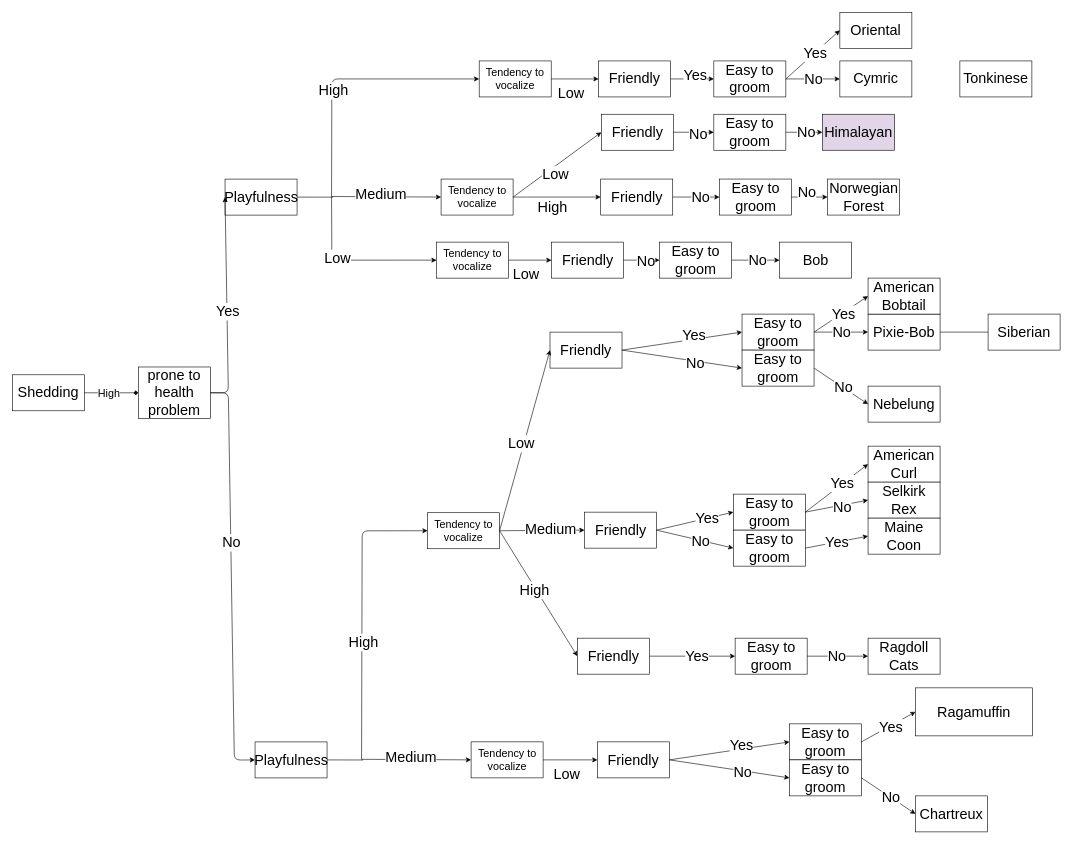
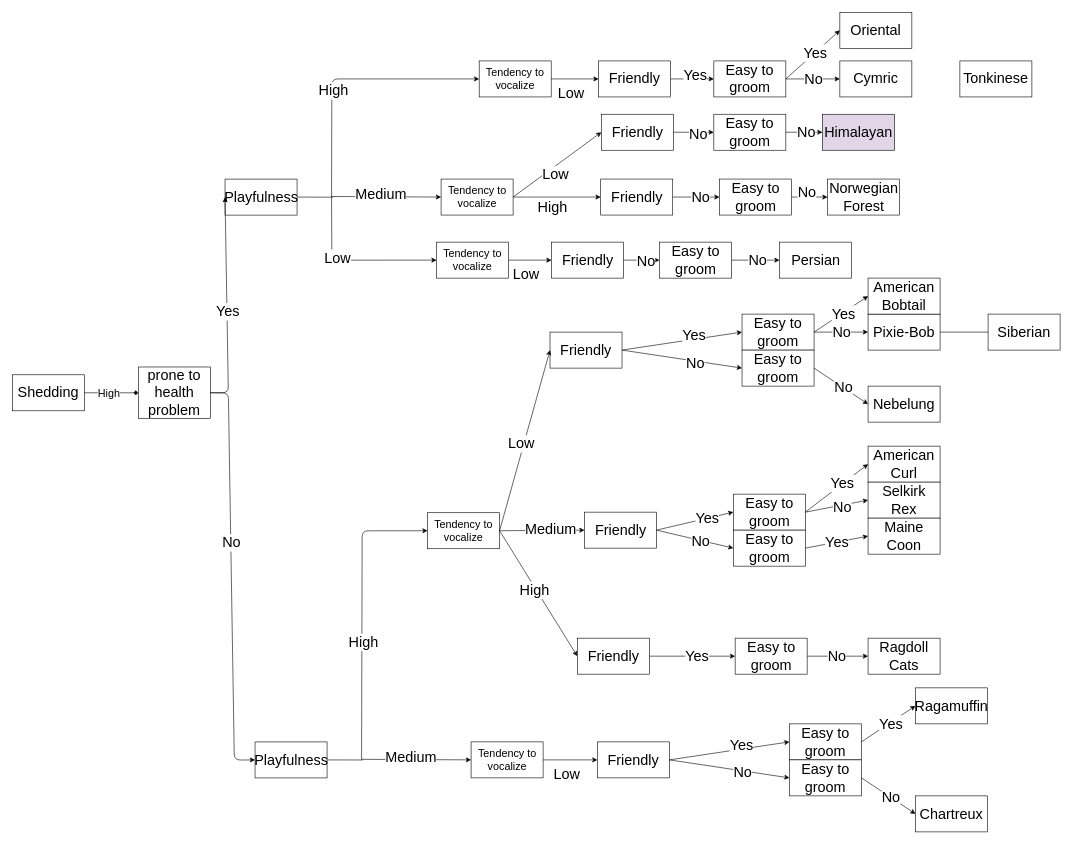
(816, 260) -> (816, 260)
(974, 712) -> (951, 706)
